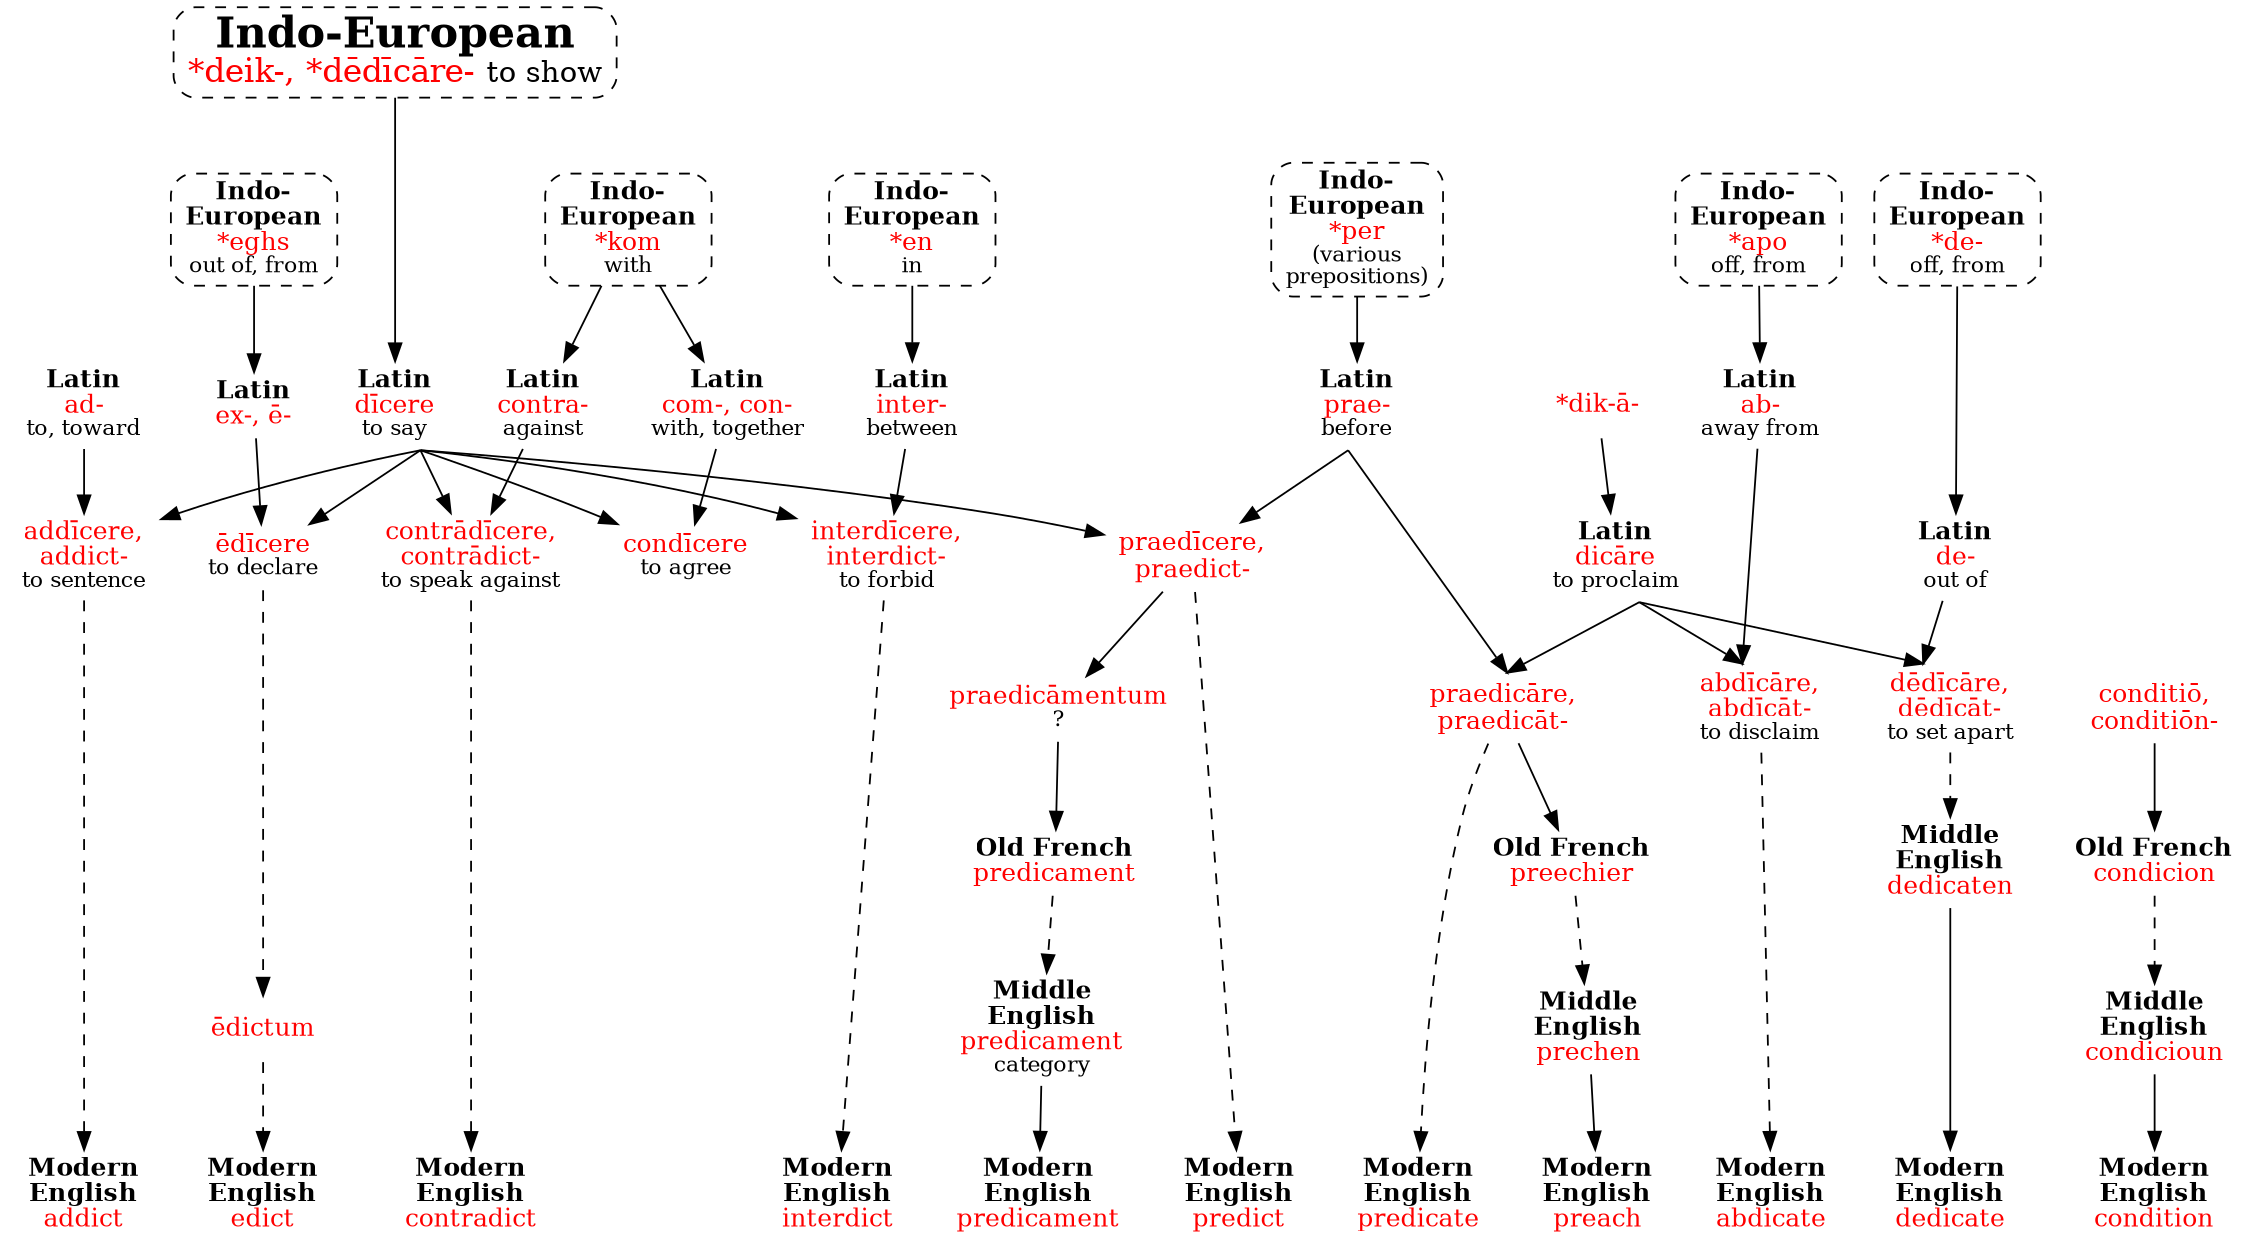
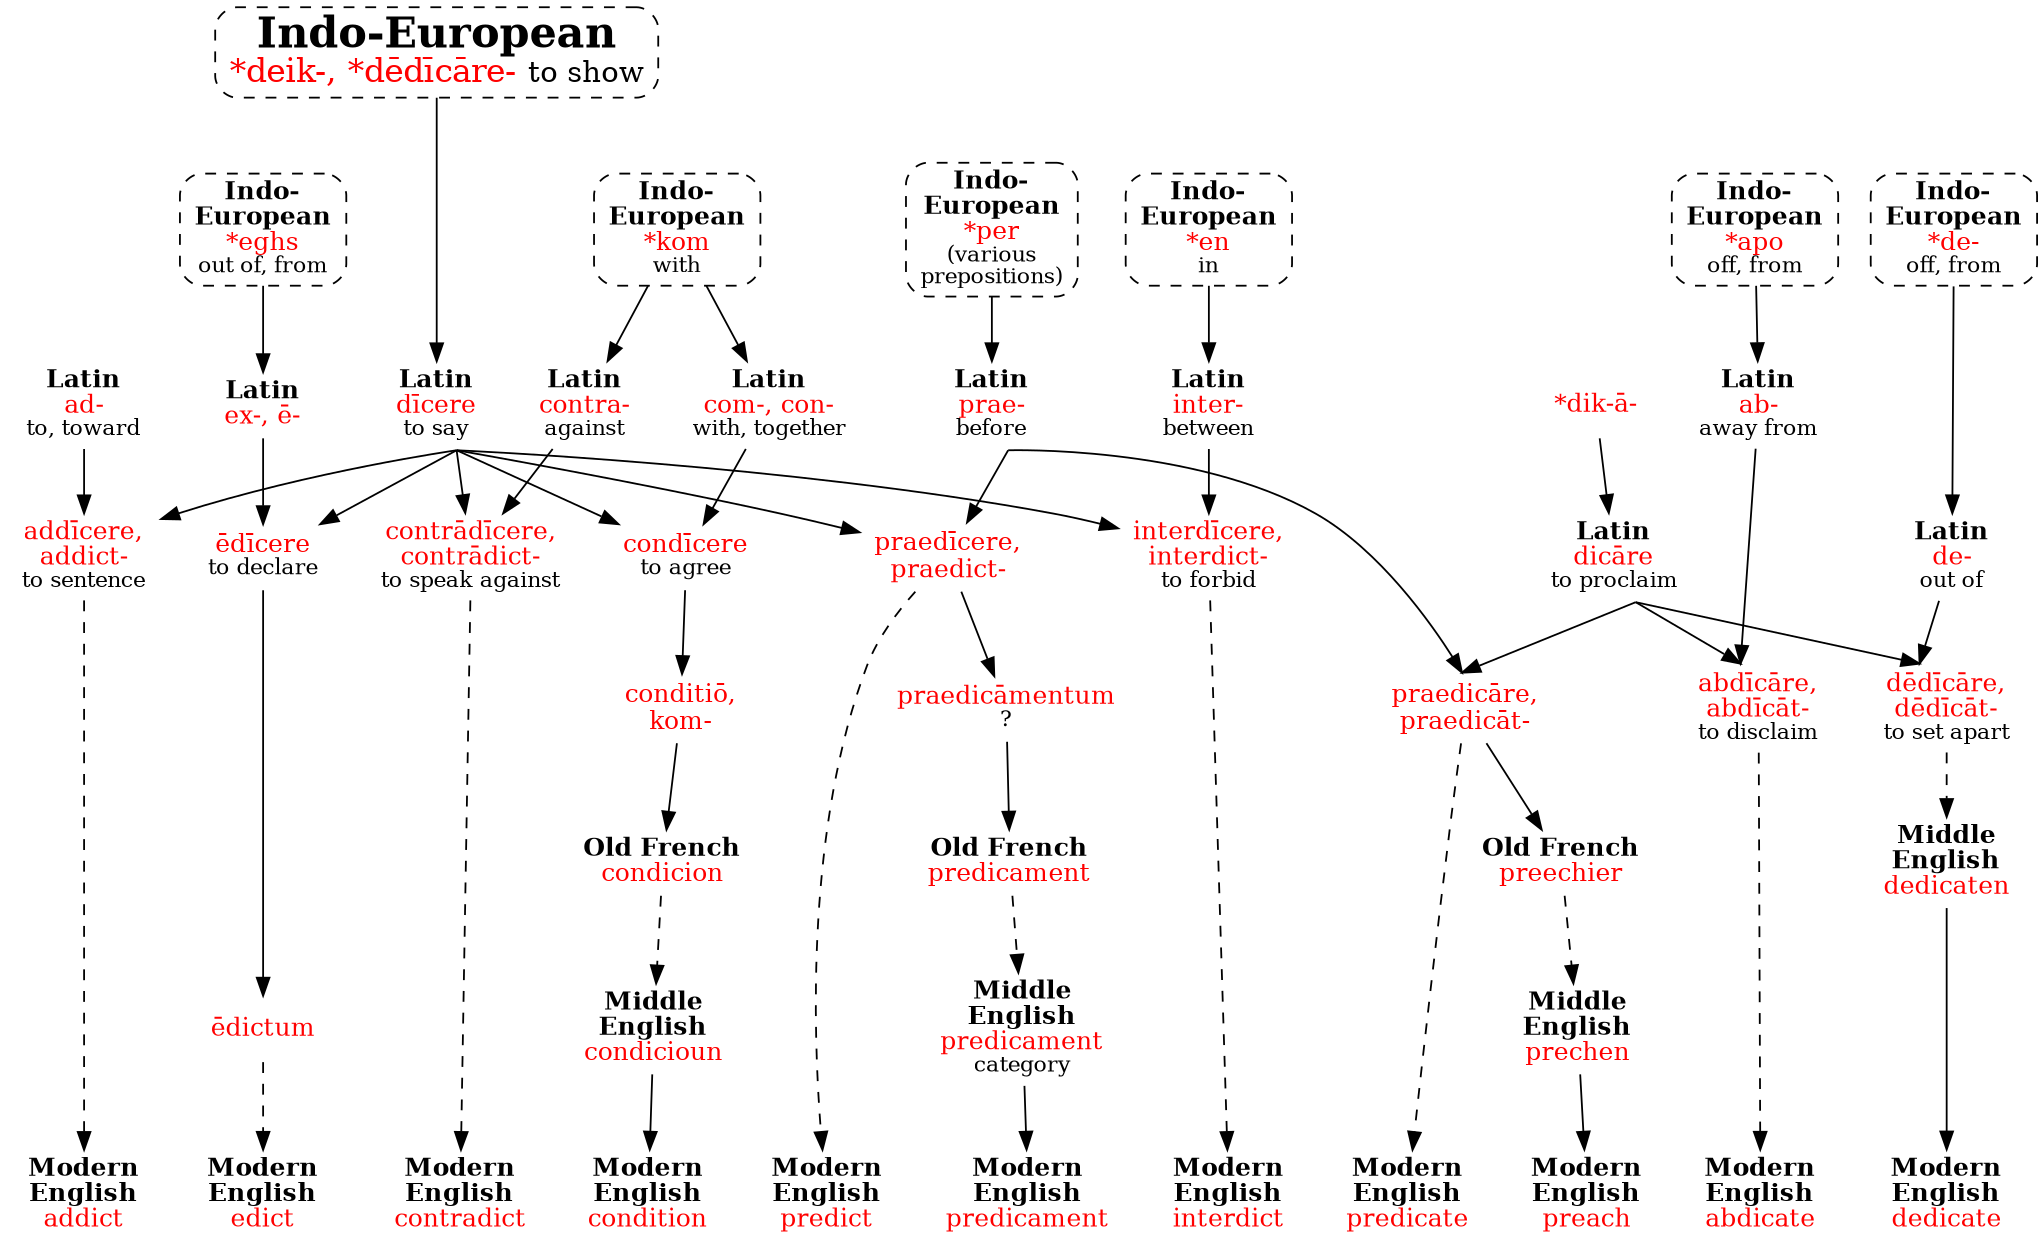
none -> (684, 623)
(2155, 722) -> (681, 722)
(263, 784) -> (263, 784)
